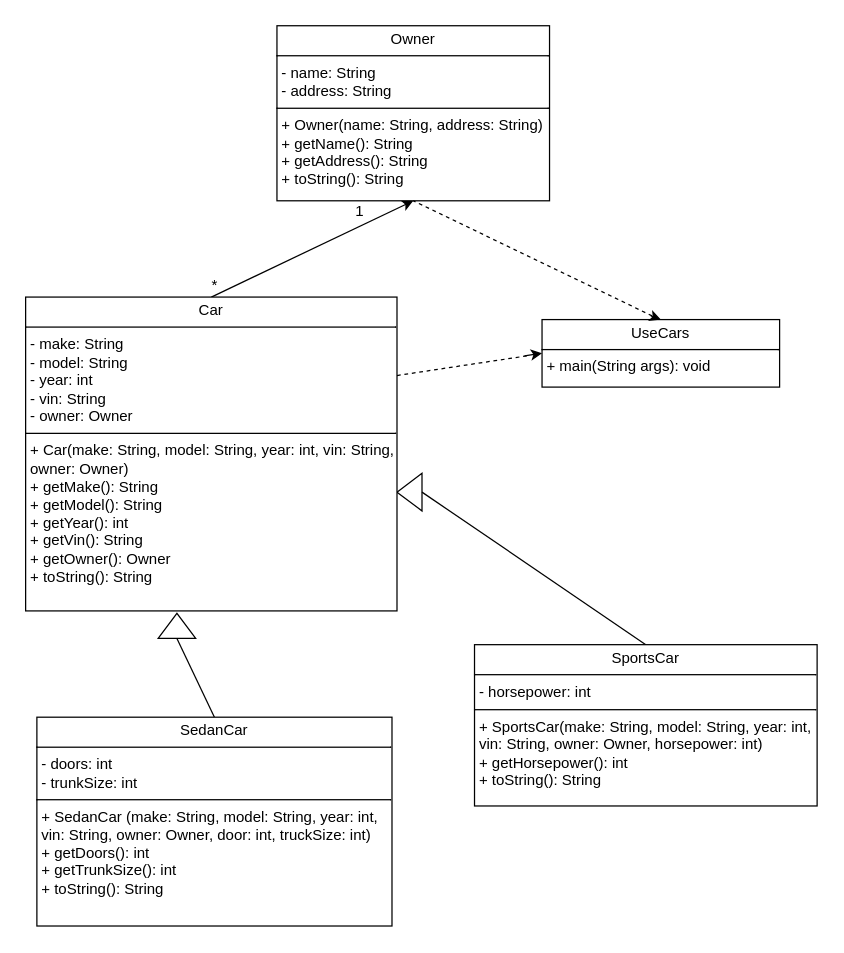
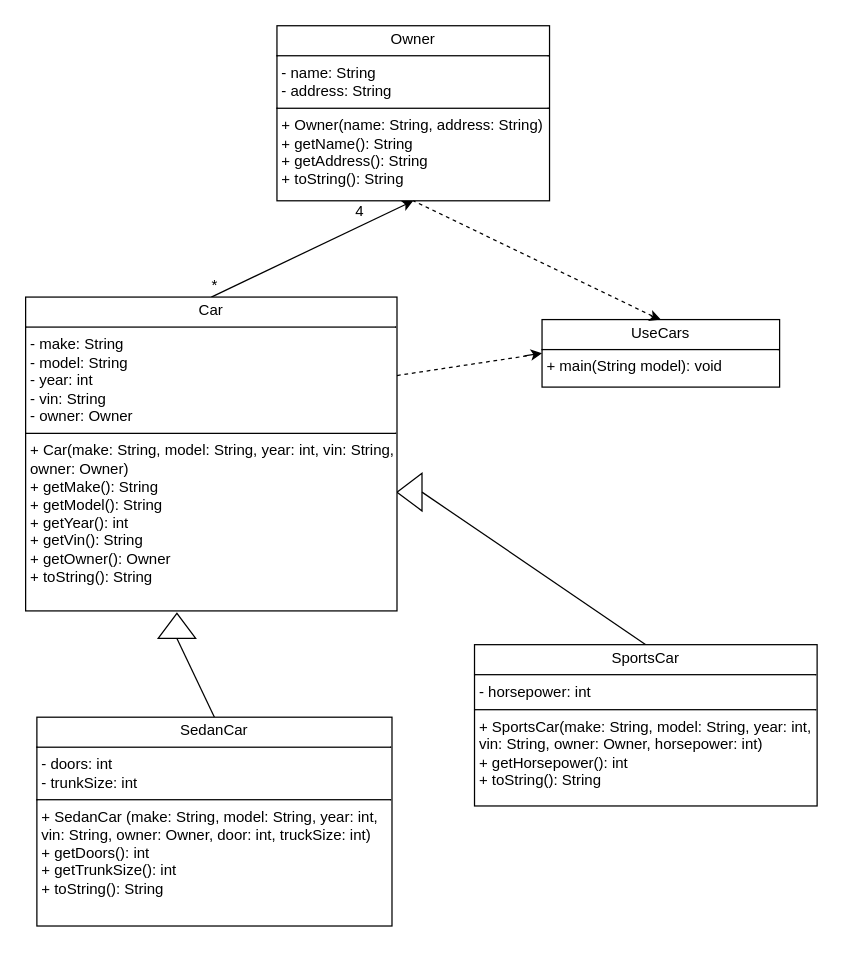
(360, 212) -> (360, 212)
(633, 337) -> (635, 337)
